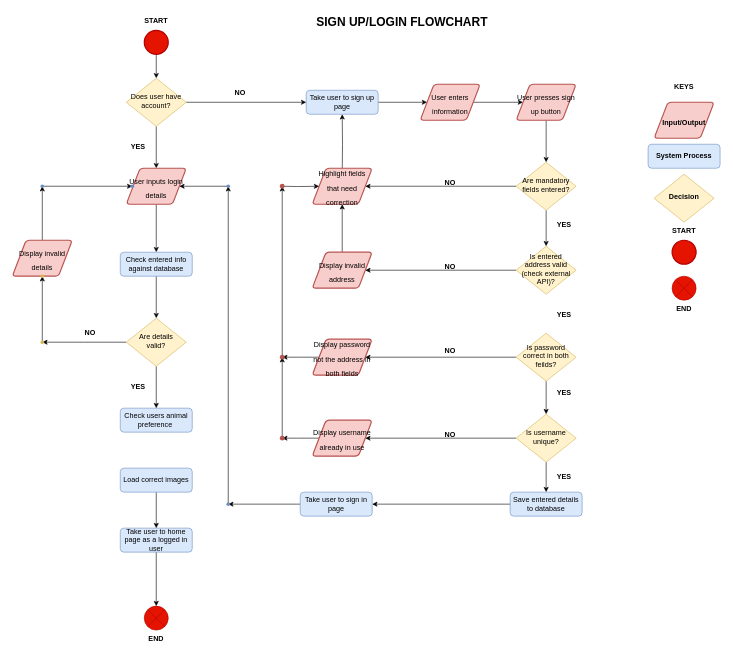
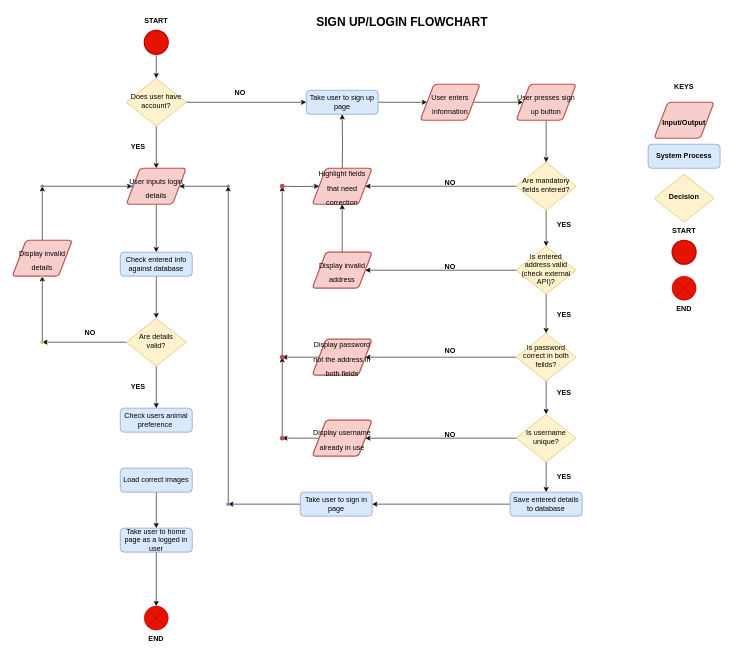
none -> (546, 327)
